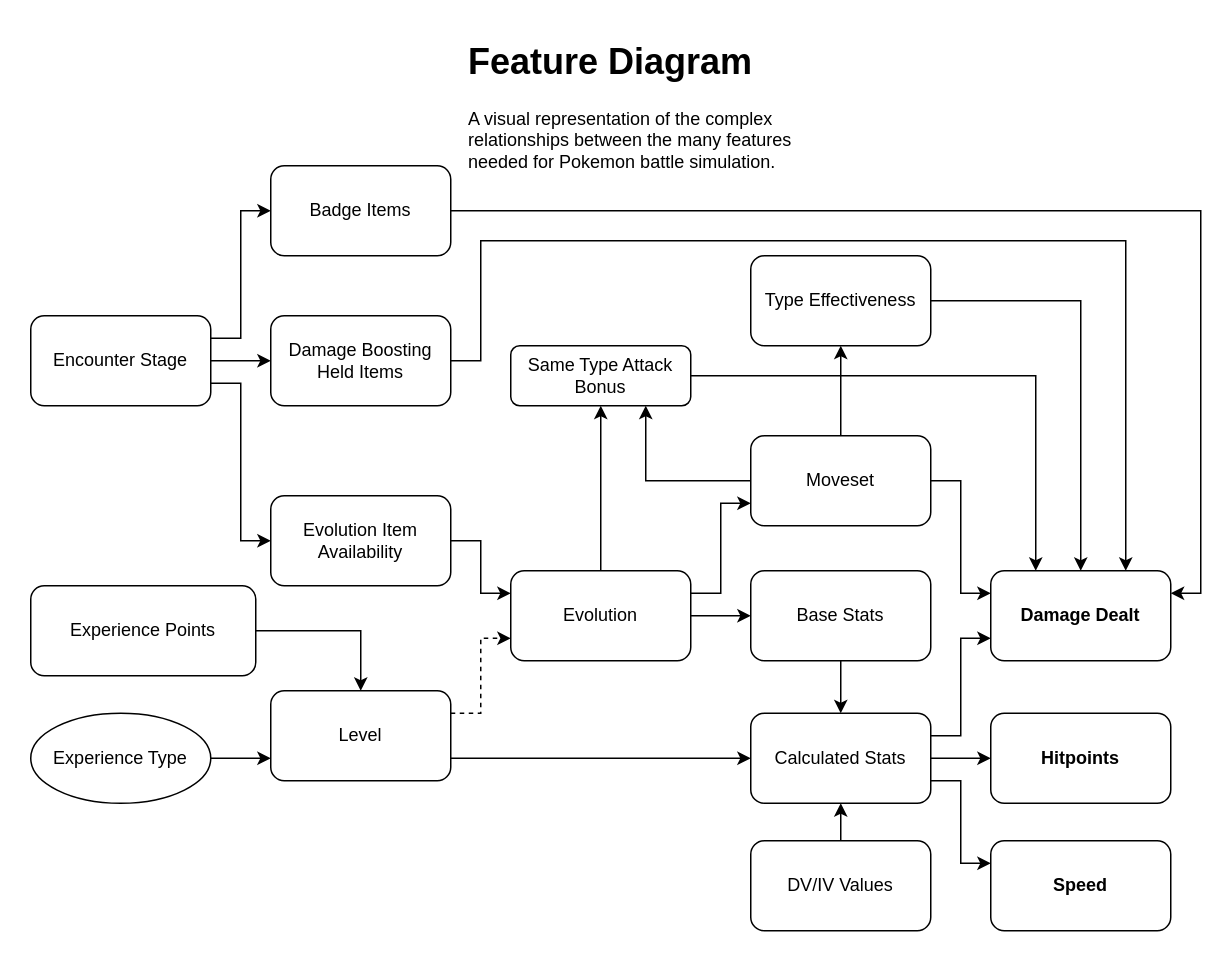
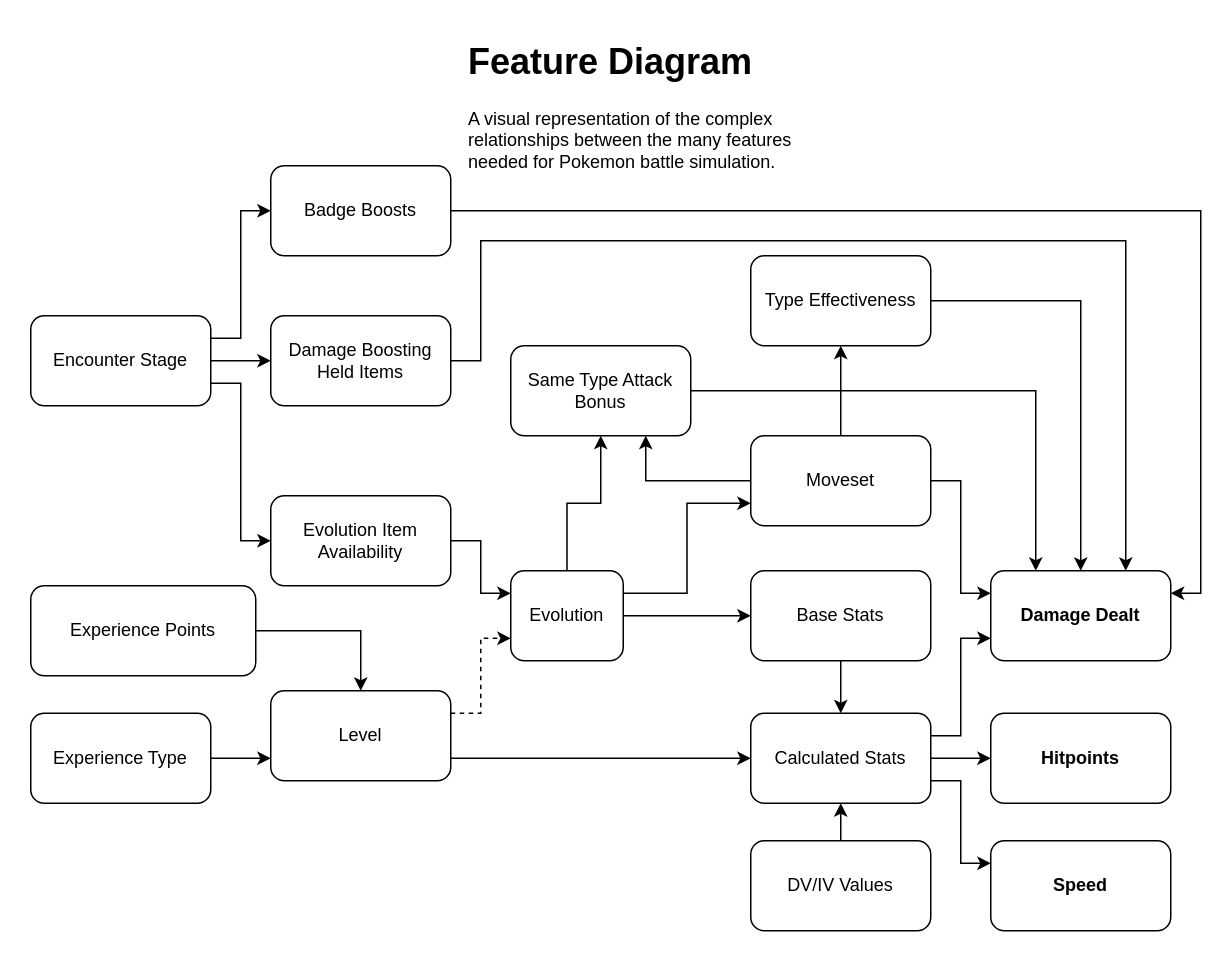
(361, 211) -> (361, 211)
(601, 376) -> (601, 391)
(601, 616) -> (567, 616)
(121, 758) -> (121, 758)
